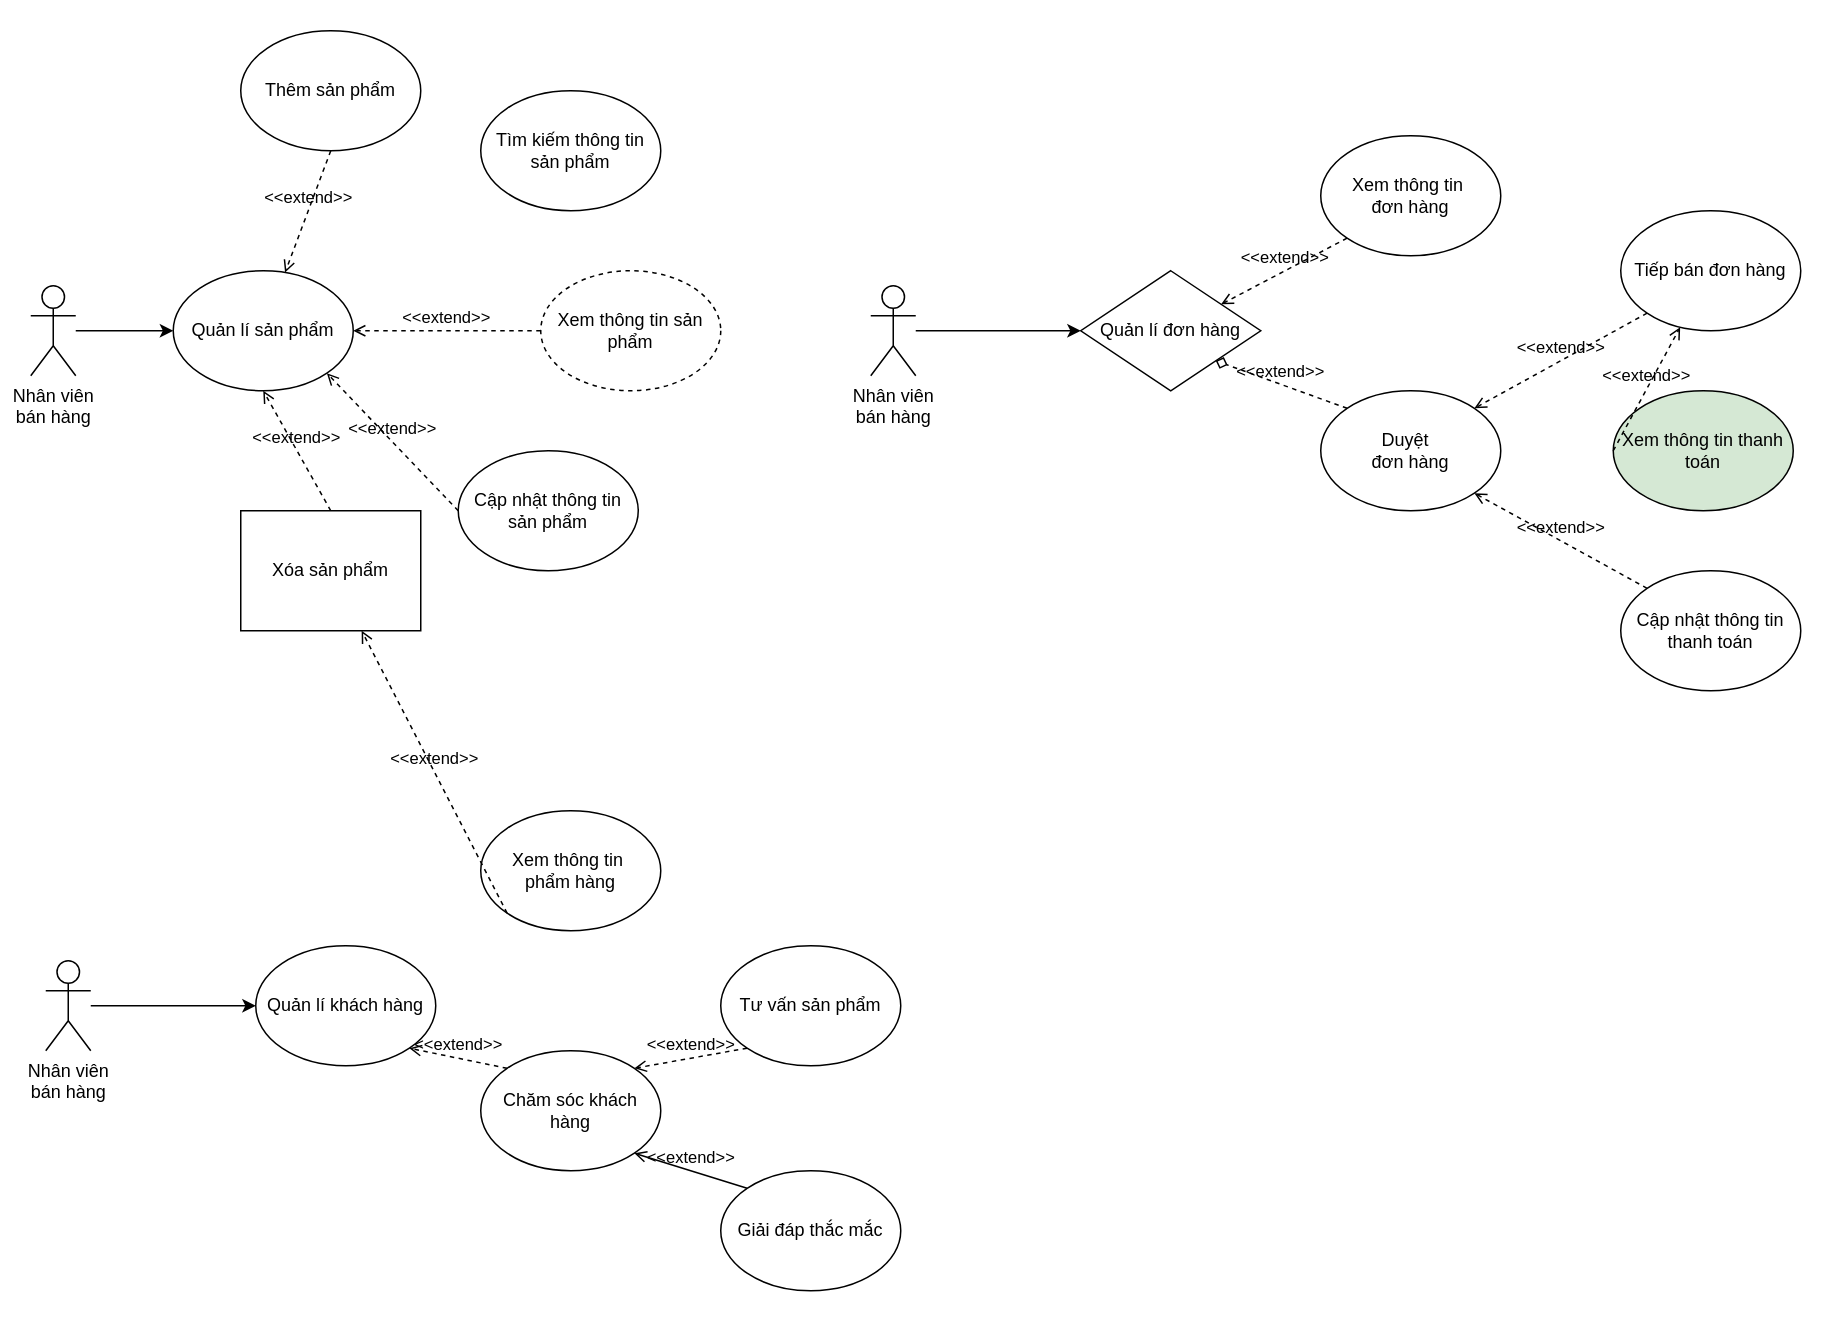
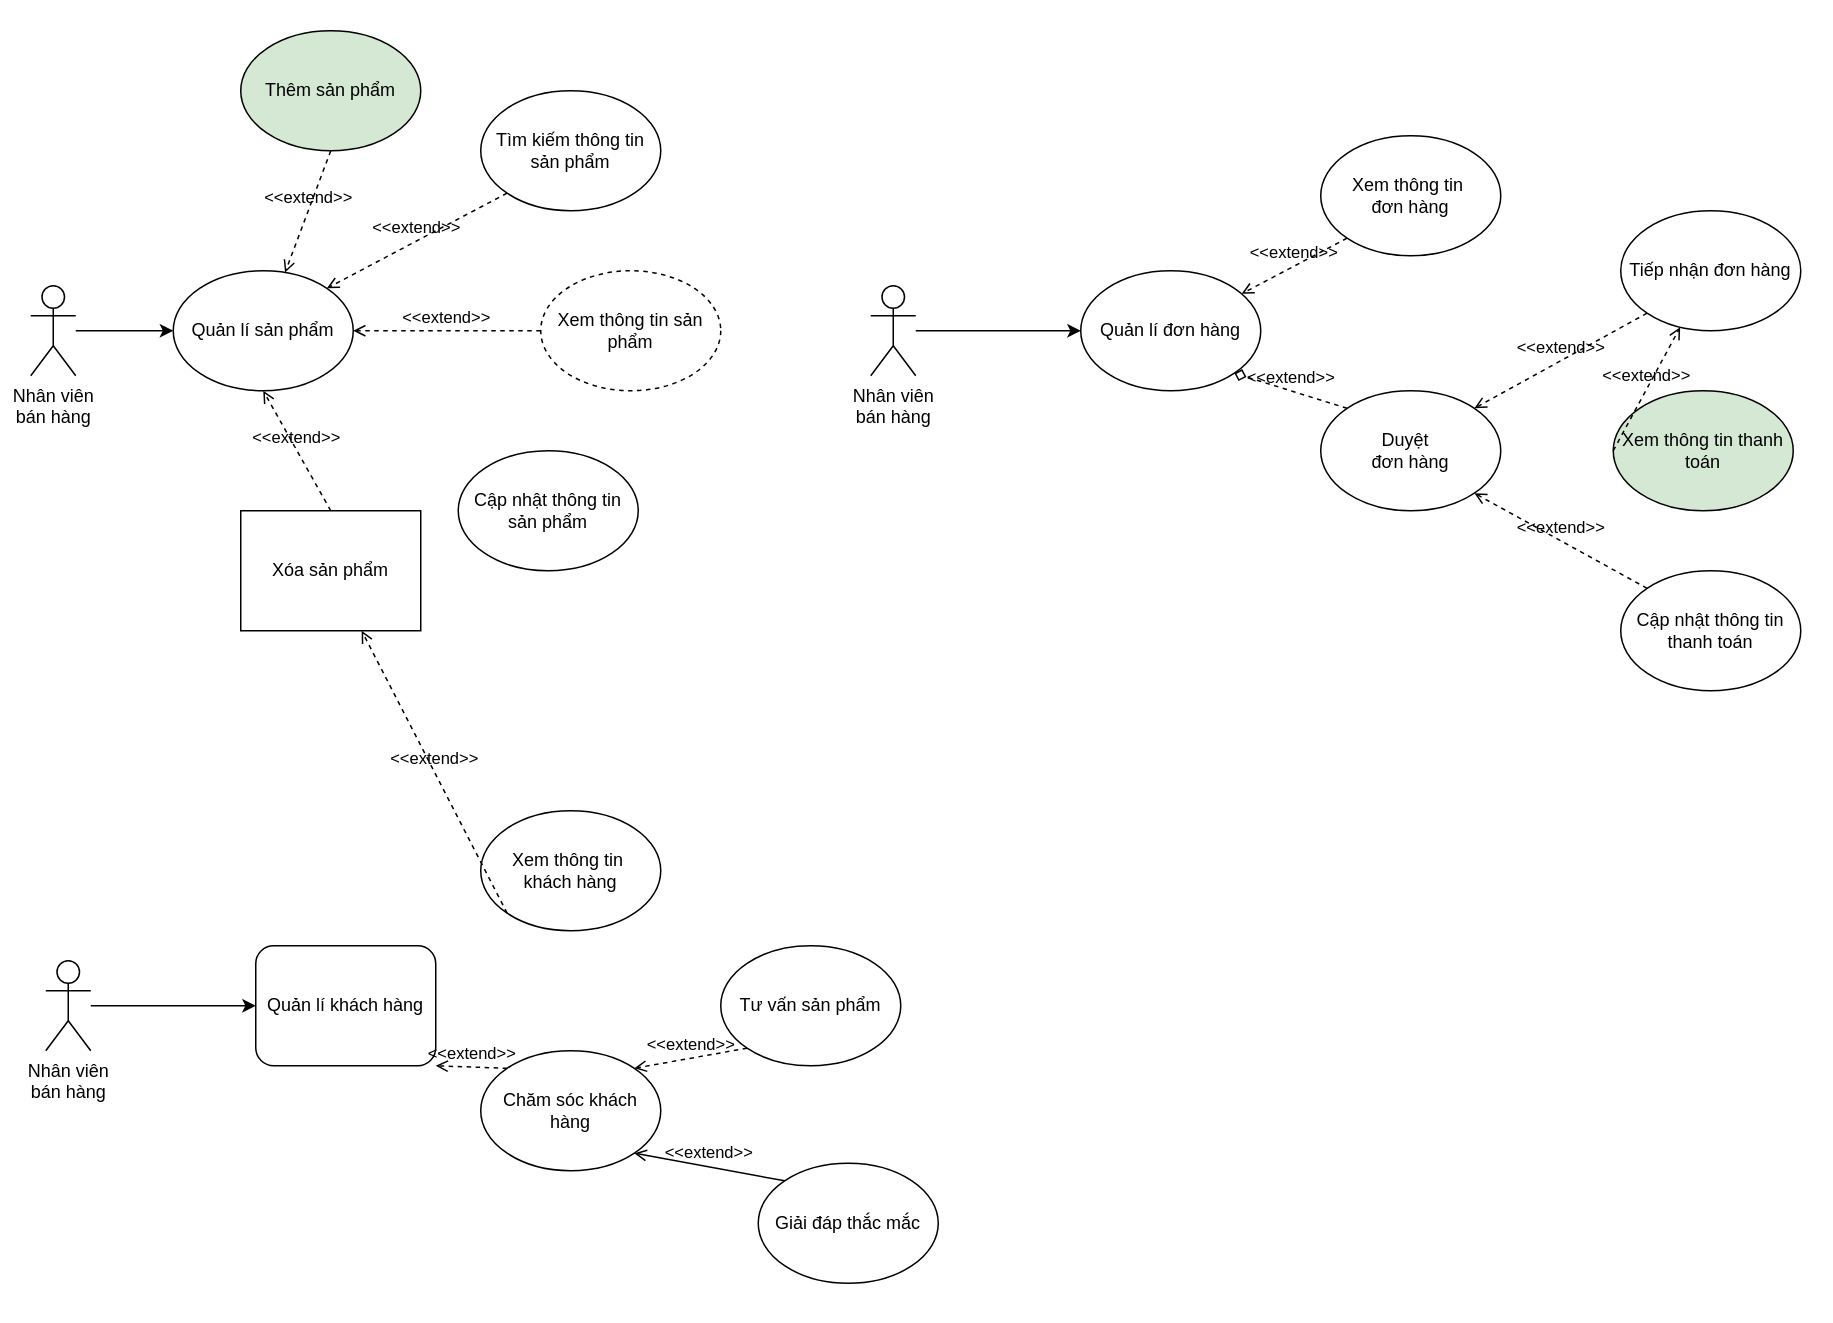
(331, 91) -> (331, 91)
none -> (418, 240)
(1711, 271) -> (1711, 271)
(1171, 331) -> (1171, 331)
(394, 443) -> none
(571, 871) -> (571, 871)
(346, 1006) -> (346, 1006)
(811, 1231) -> (848, 1223)
